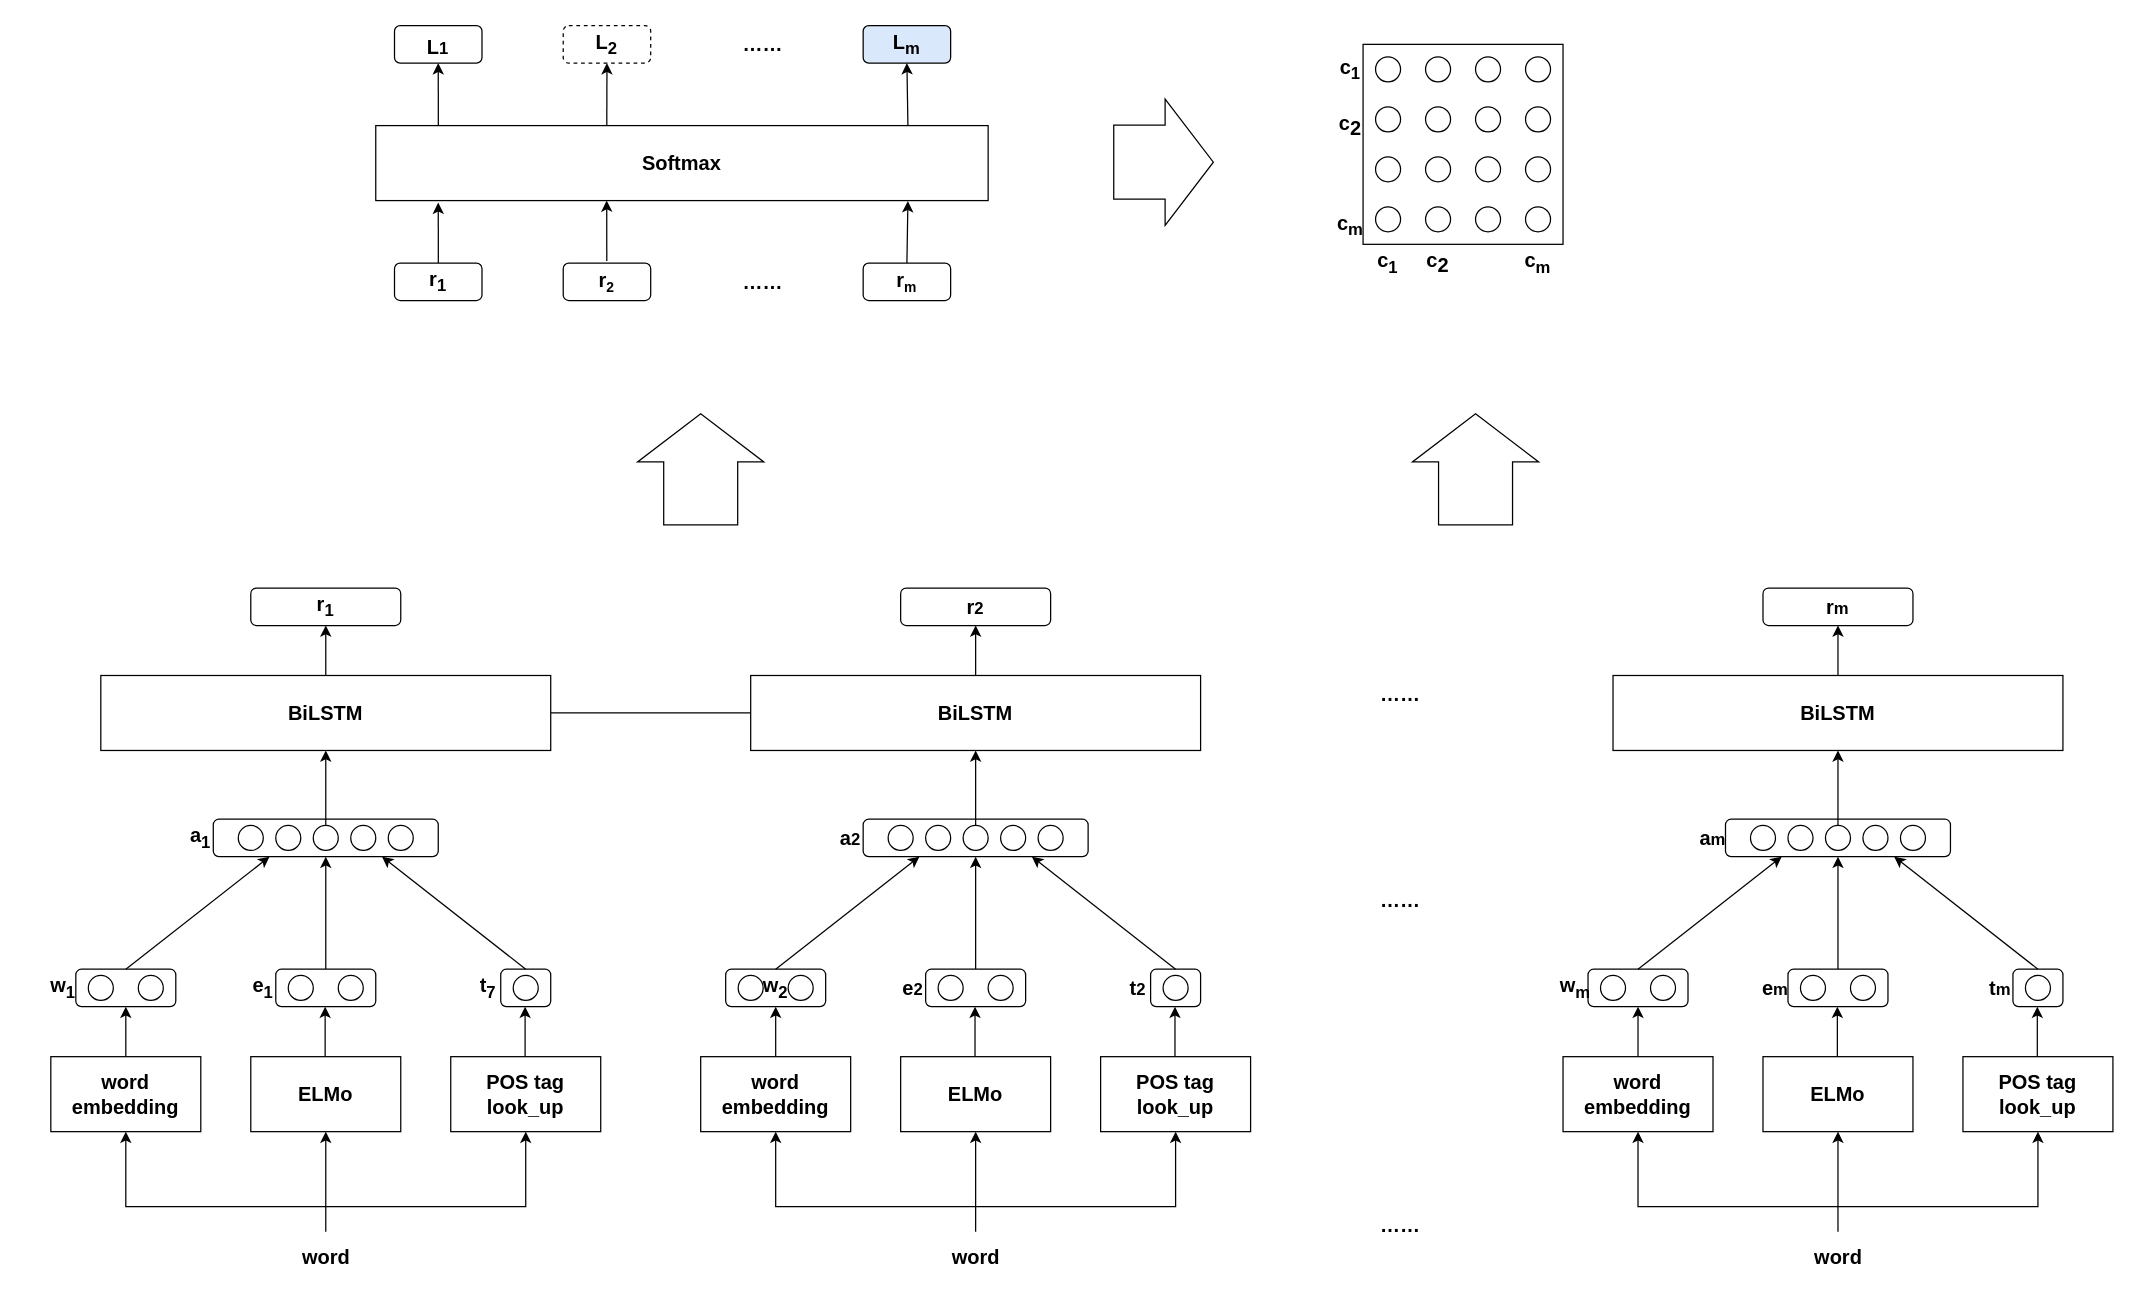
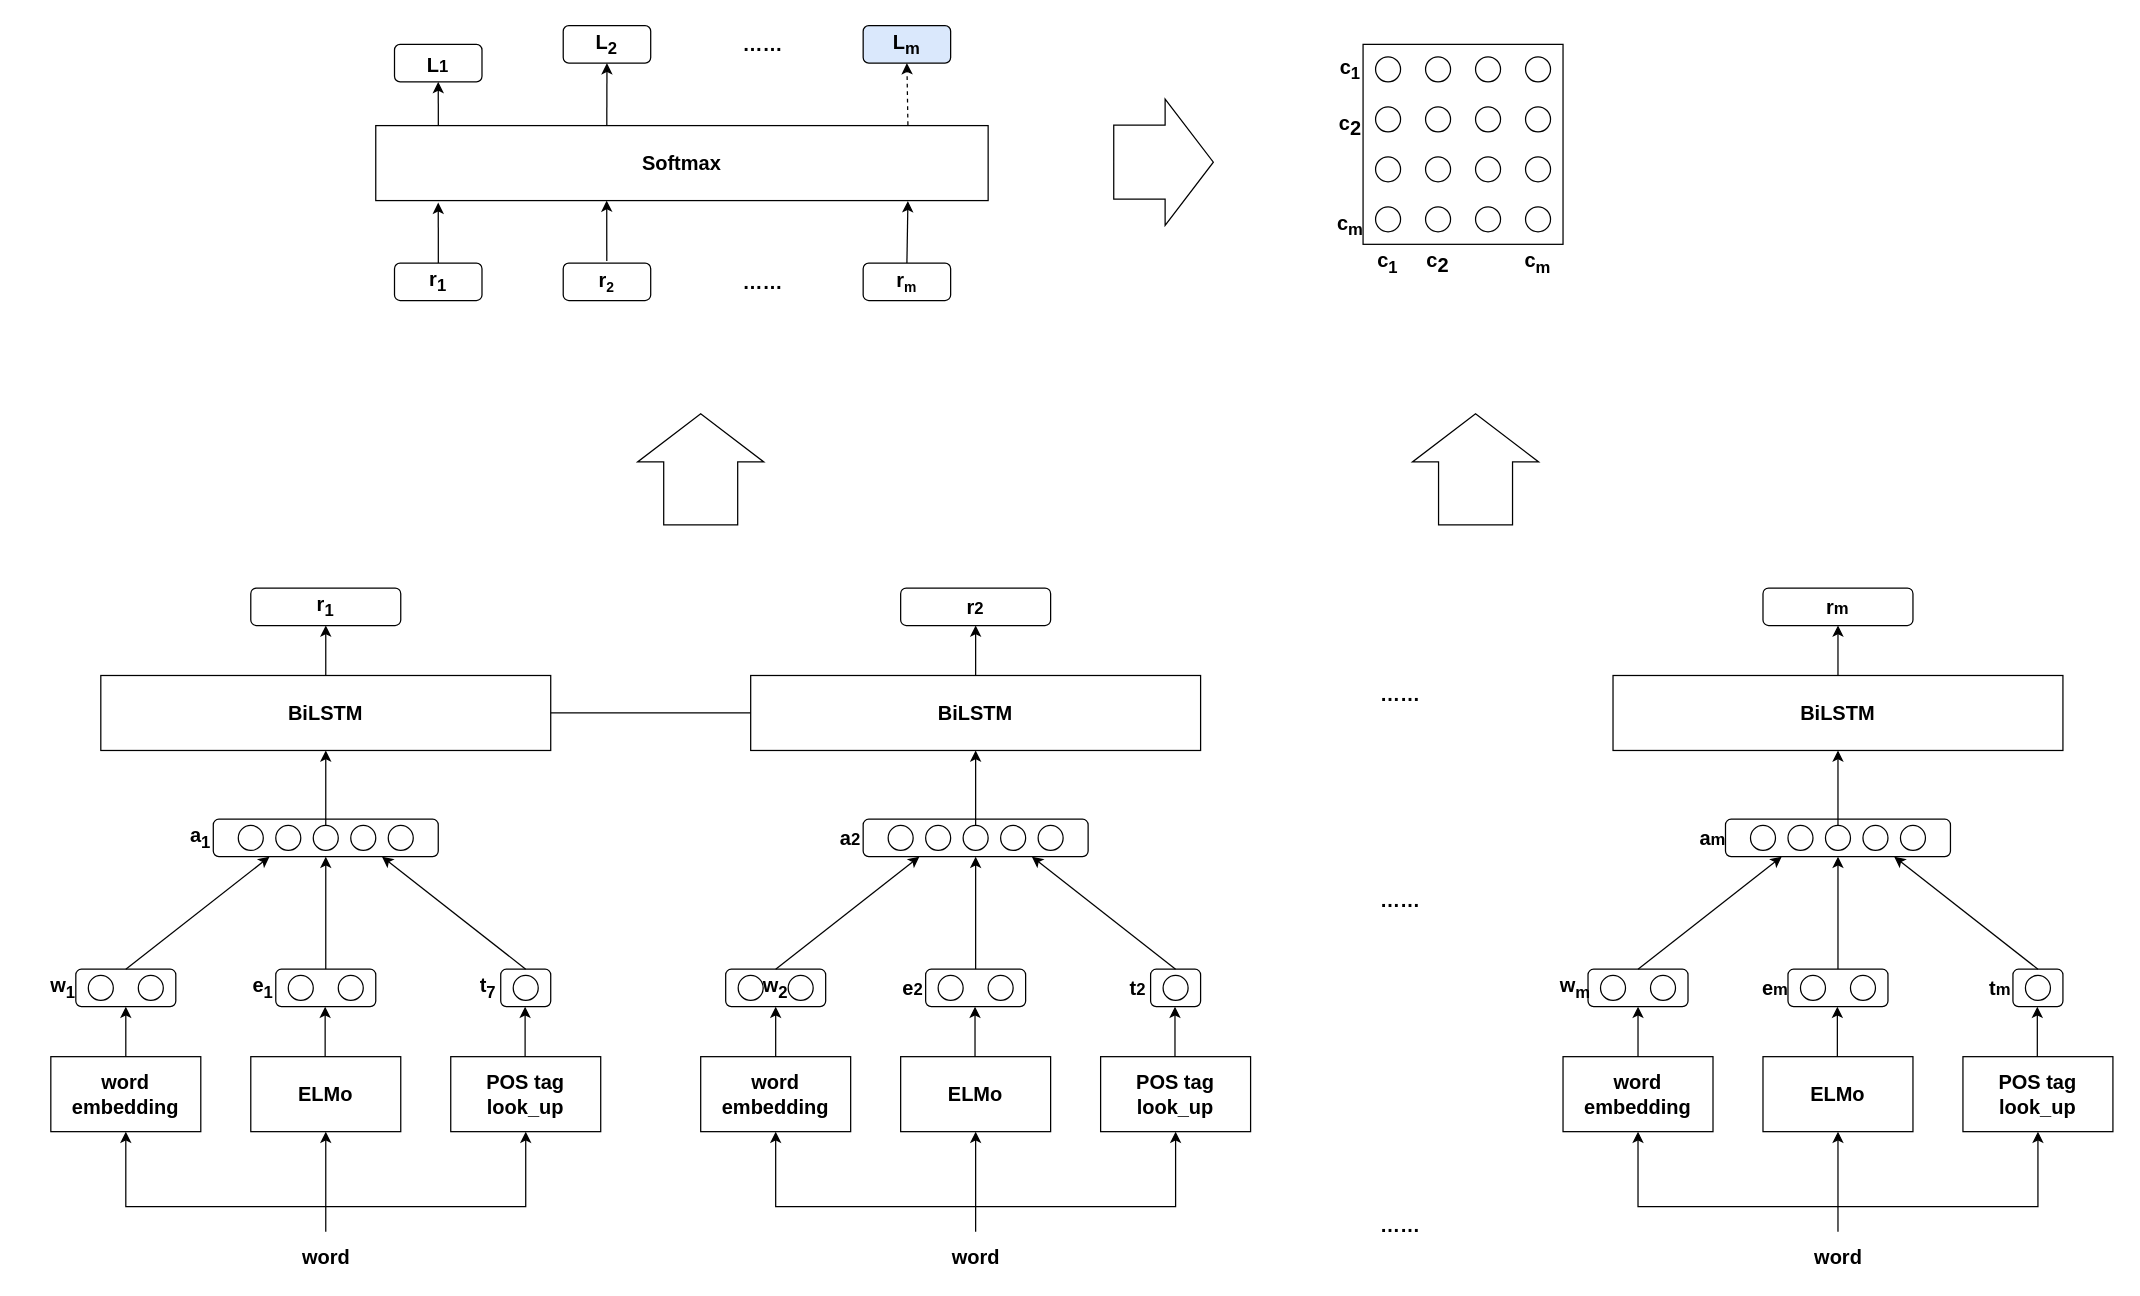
(438, 44) -> (438, 63)
(607, 44) -> (607, 44)
(907, 97) -> (907, 97)
